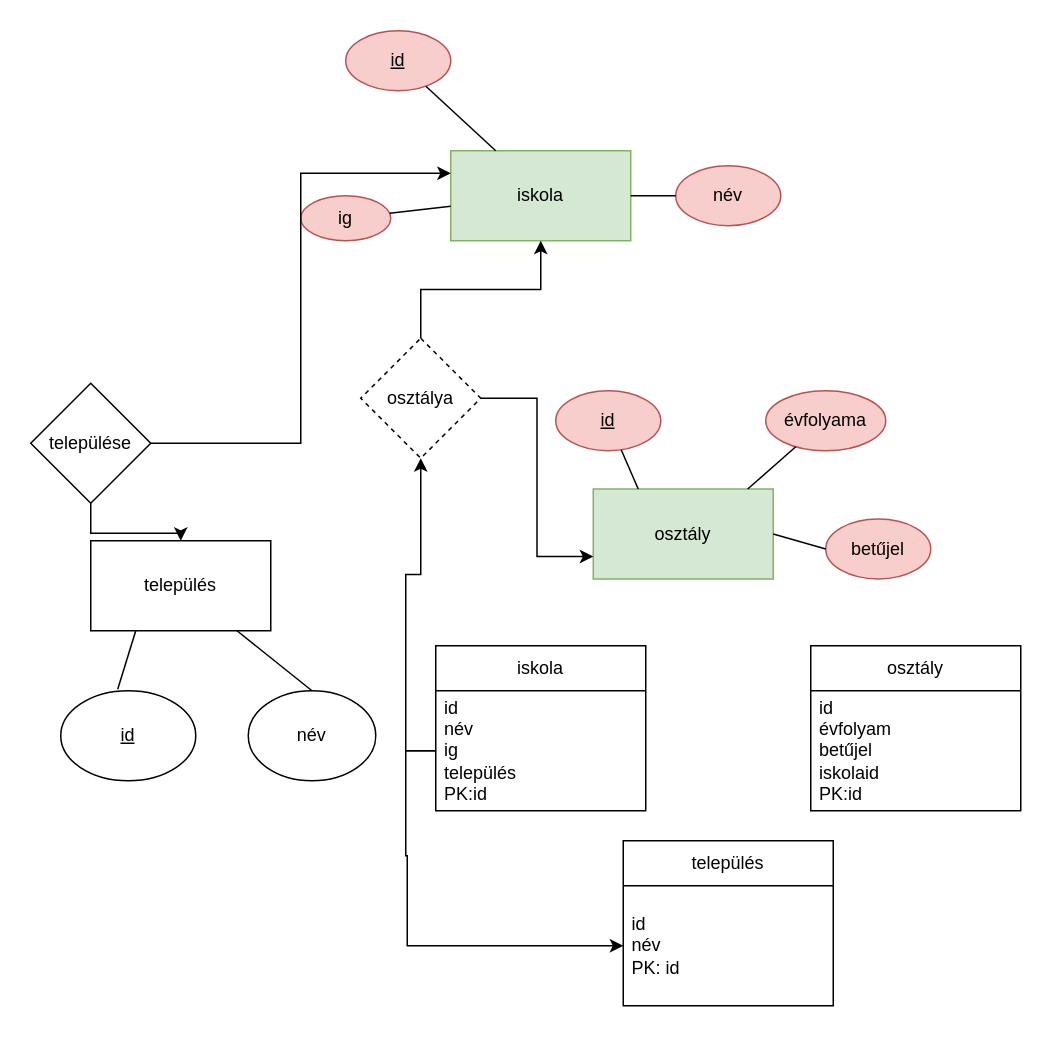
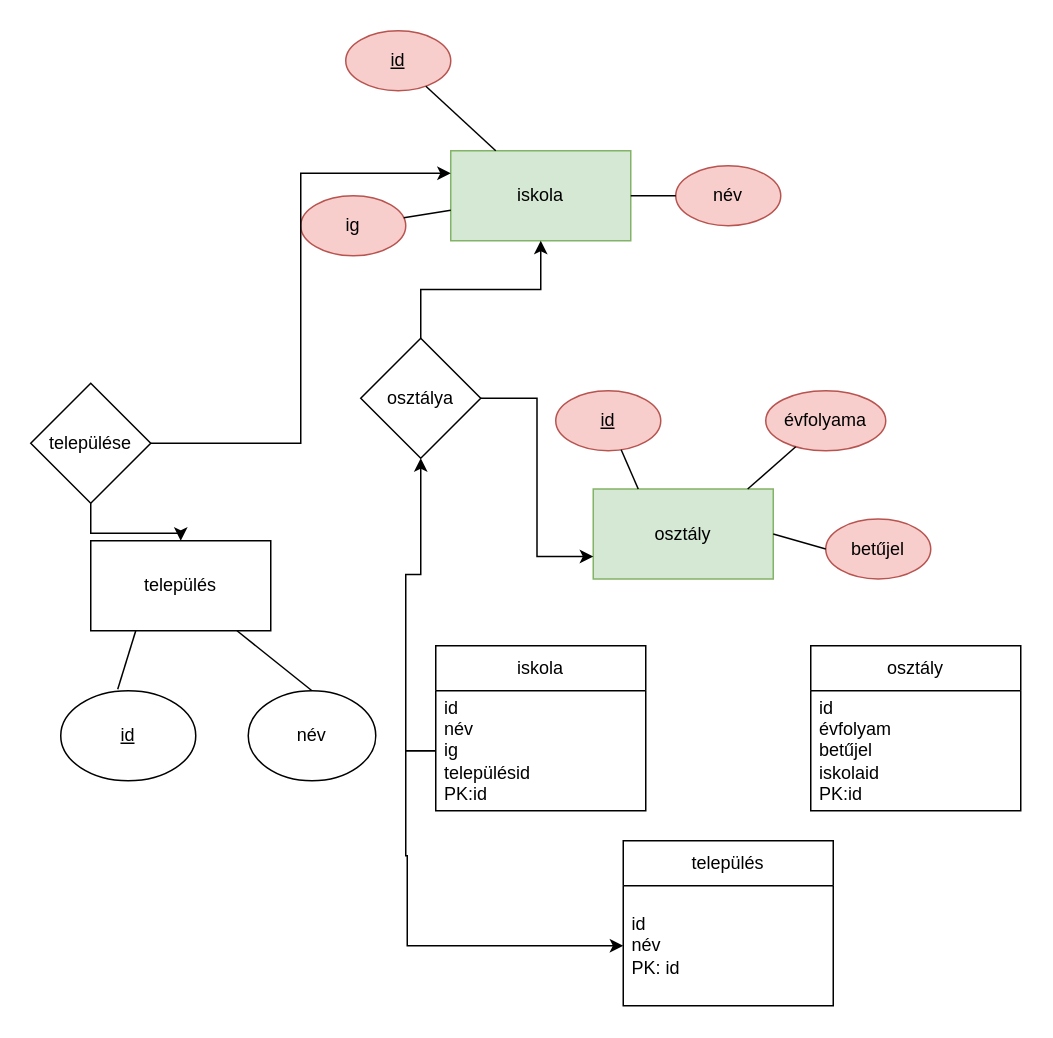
(346, 218) -> (353, 226)
(421, 398) -> (421, 398)
(485, 751) -> (493, 751)
